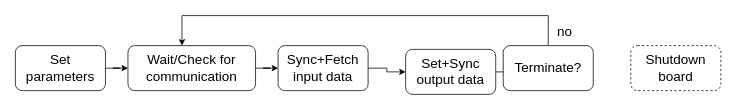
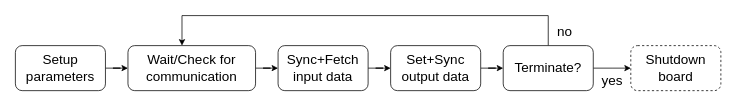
(60, 68) -> (60, 68)
none -> (623, 68)
(450, 72) -> (435, 68)
